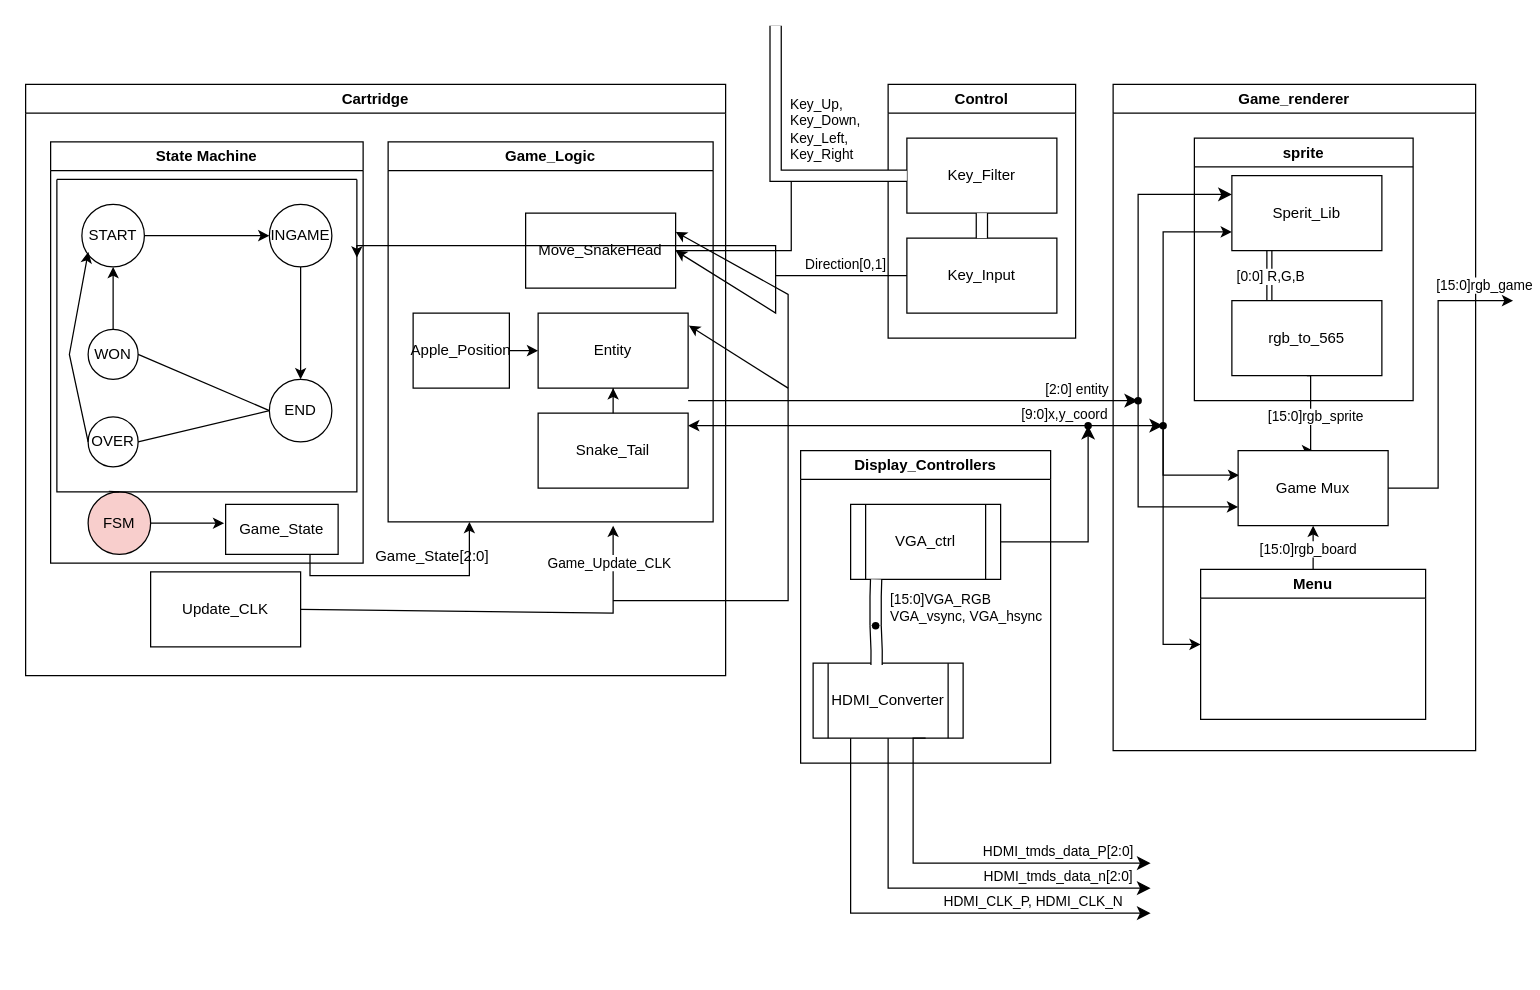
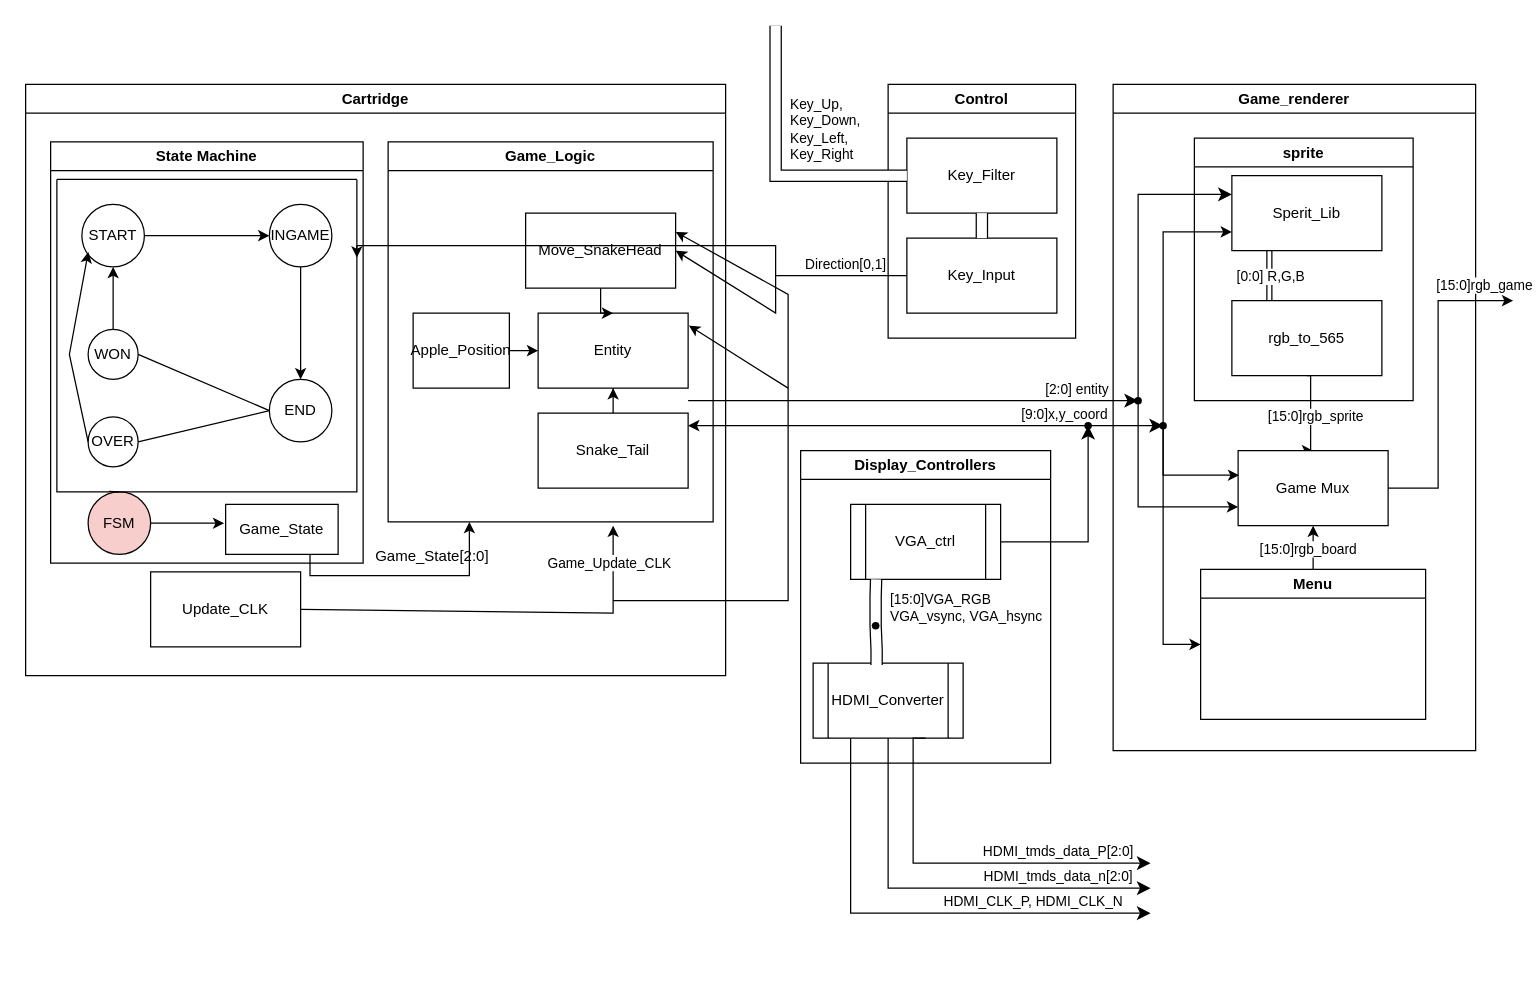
(788, 251) -> (601, 302)
